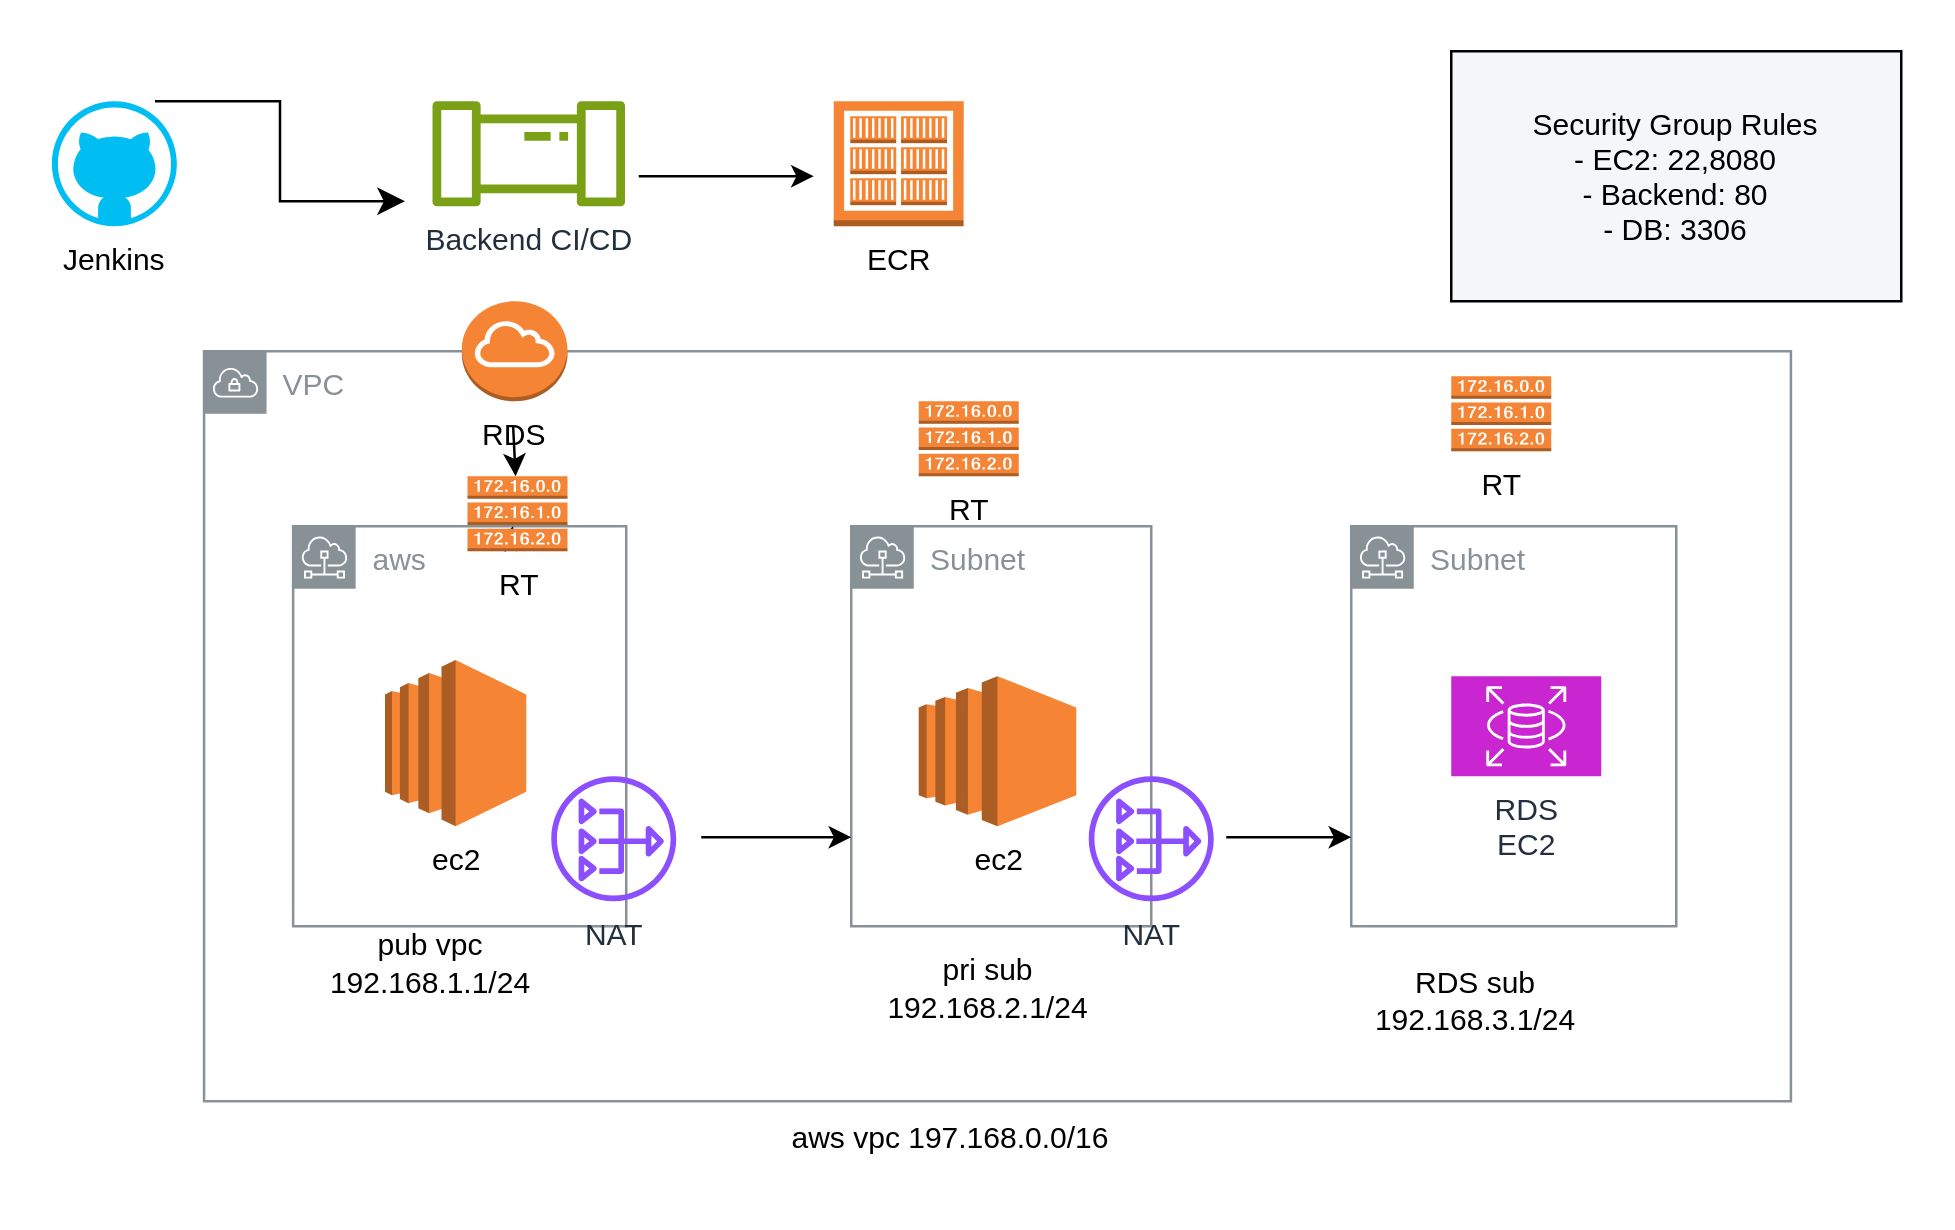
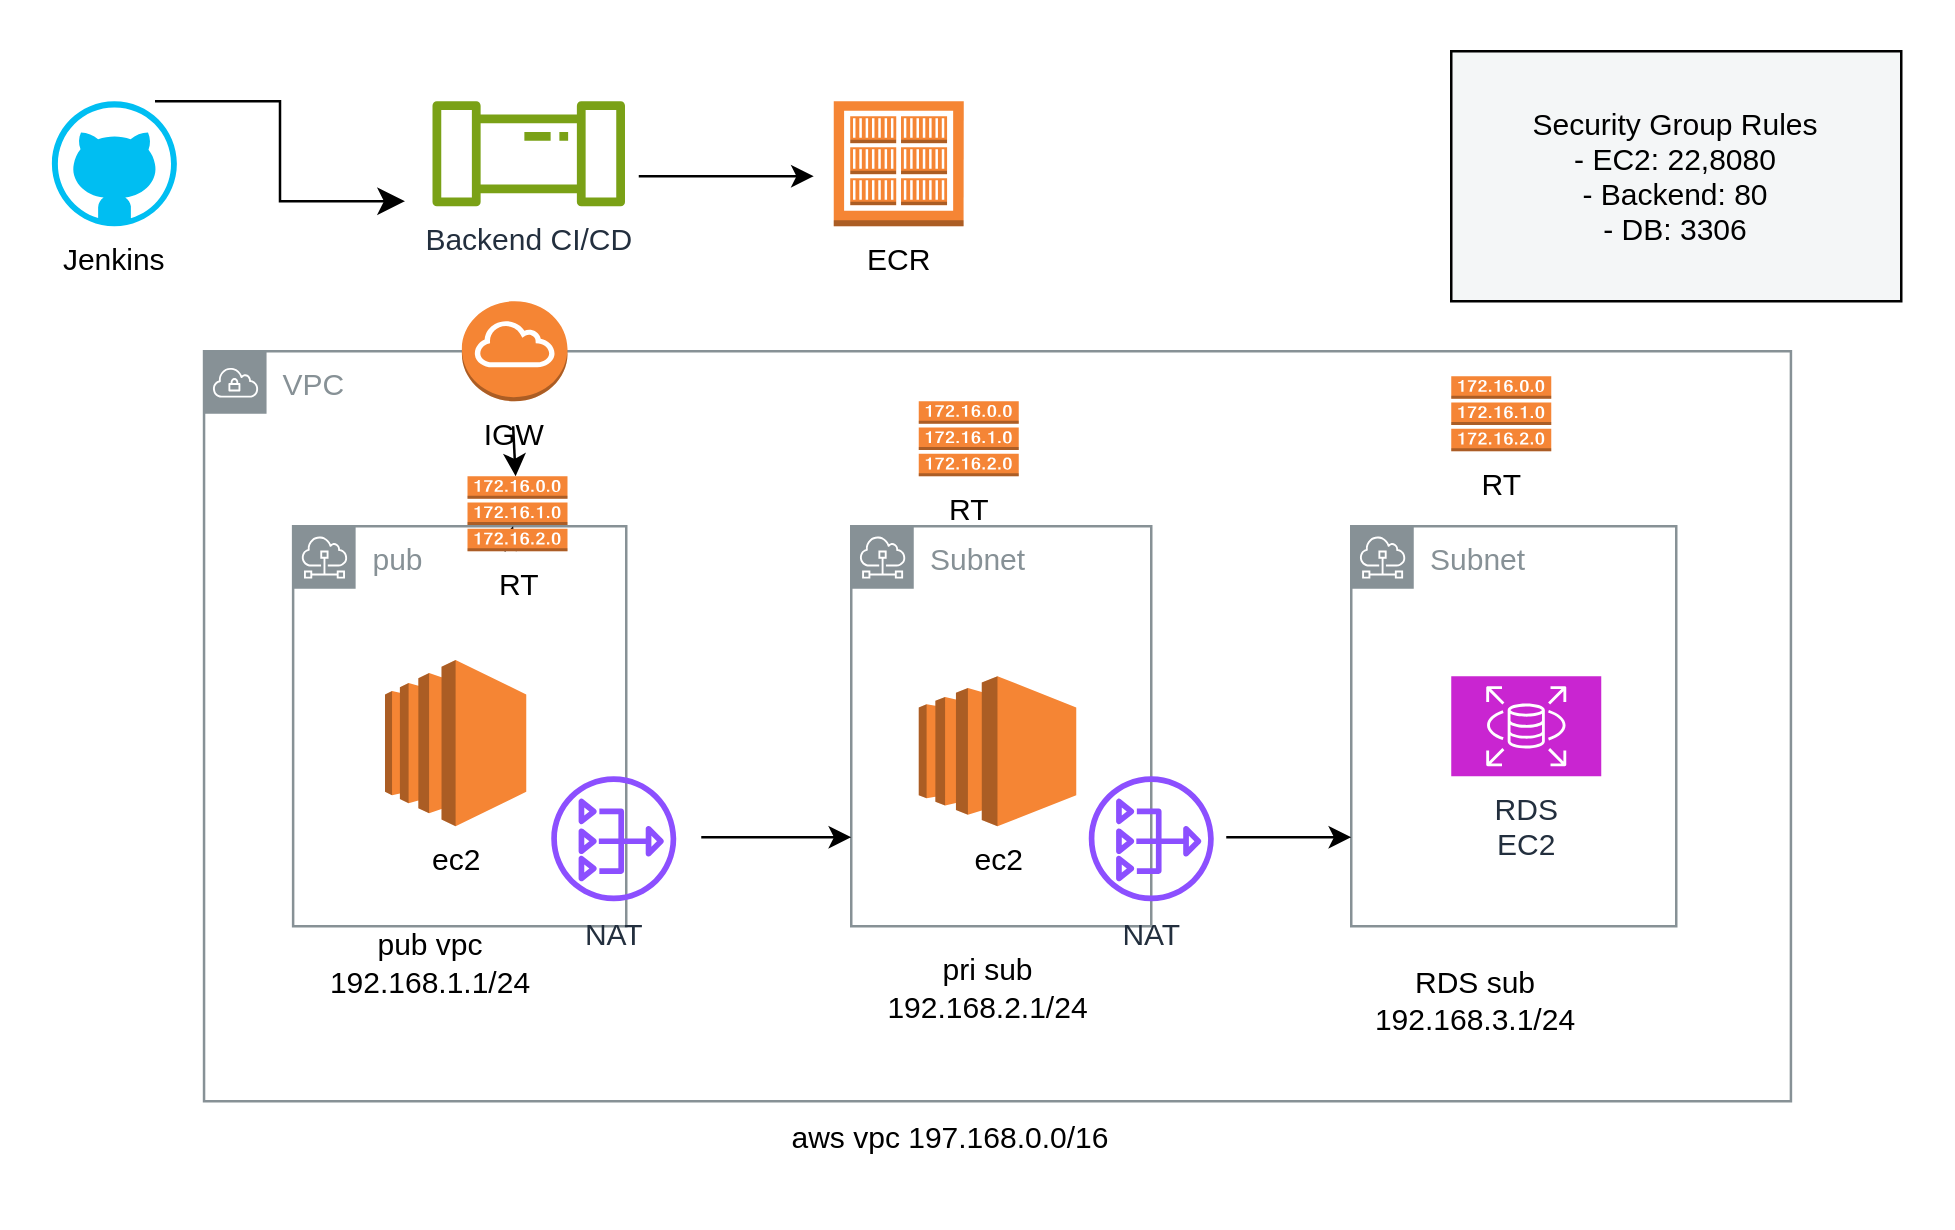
(515, 437) -> (515, 437)
(399, 562) -> (399, 562)
